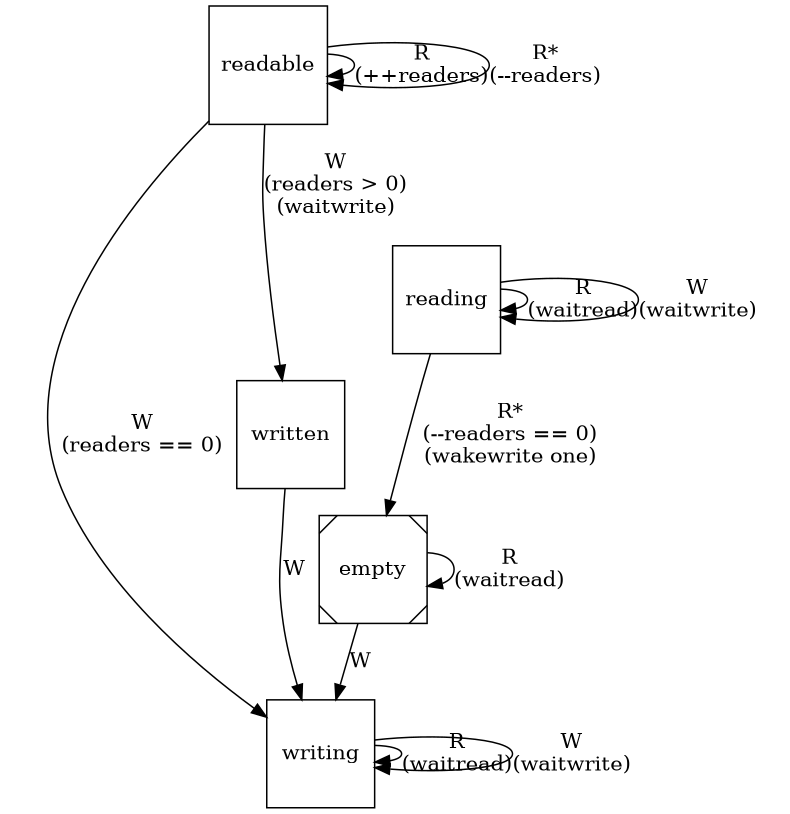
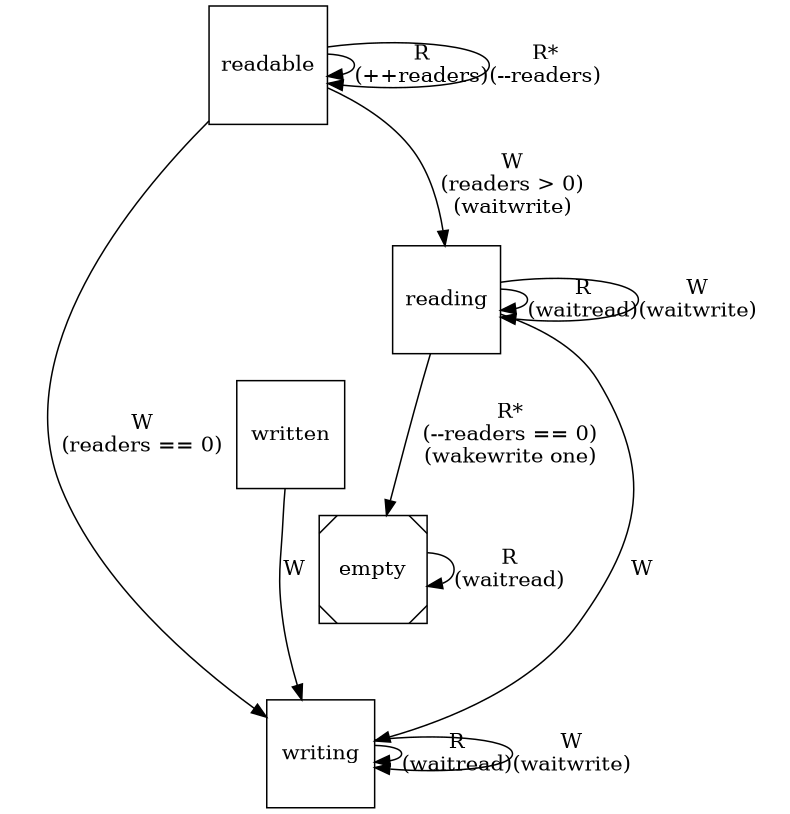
(266, 245) -> (407, 143)
(349, 654) -> (619, 555)
